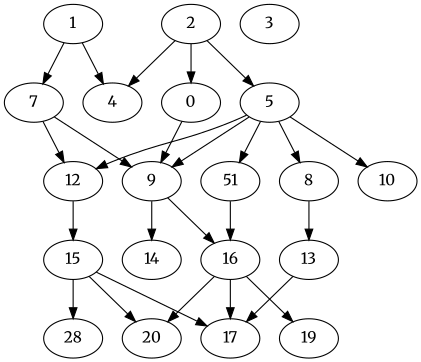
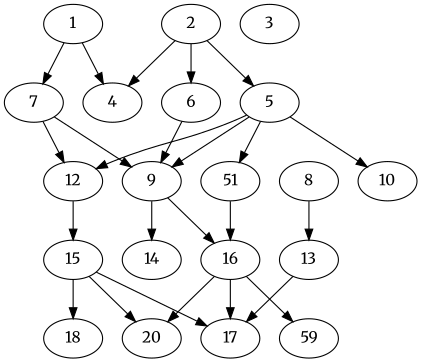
(191, 103) -> (191, 103)
(287, 137) -> none
(73, 338) -> (73, 338)
(309, 338) -> (309, 338)
